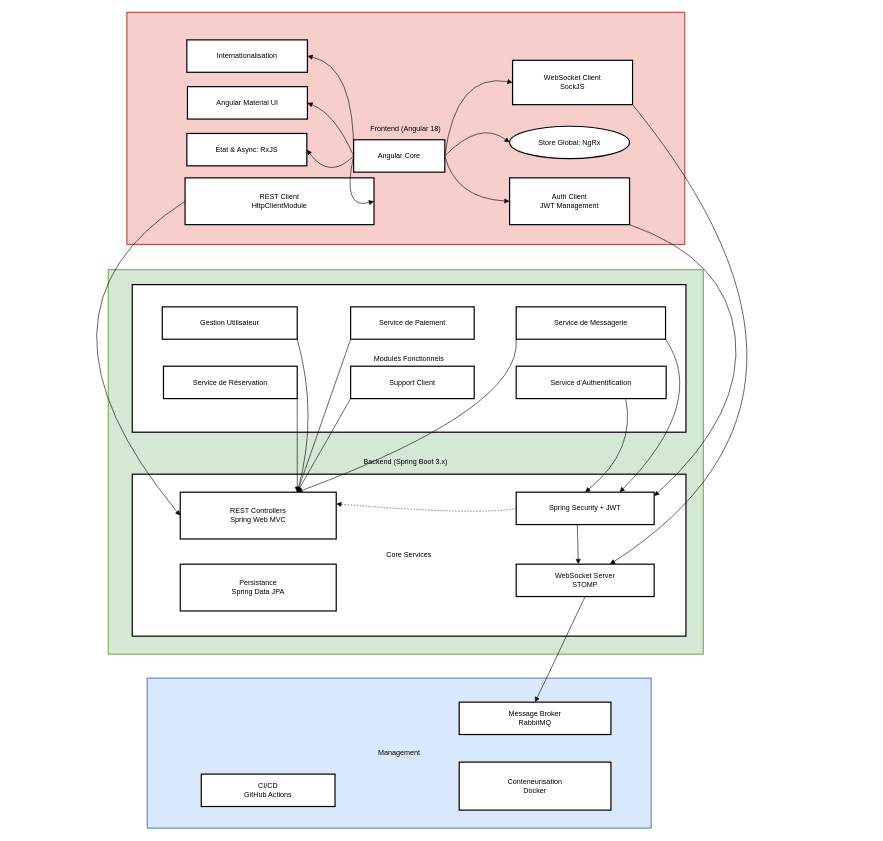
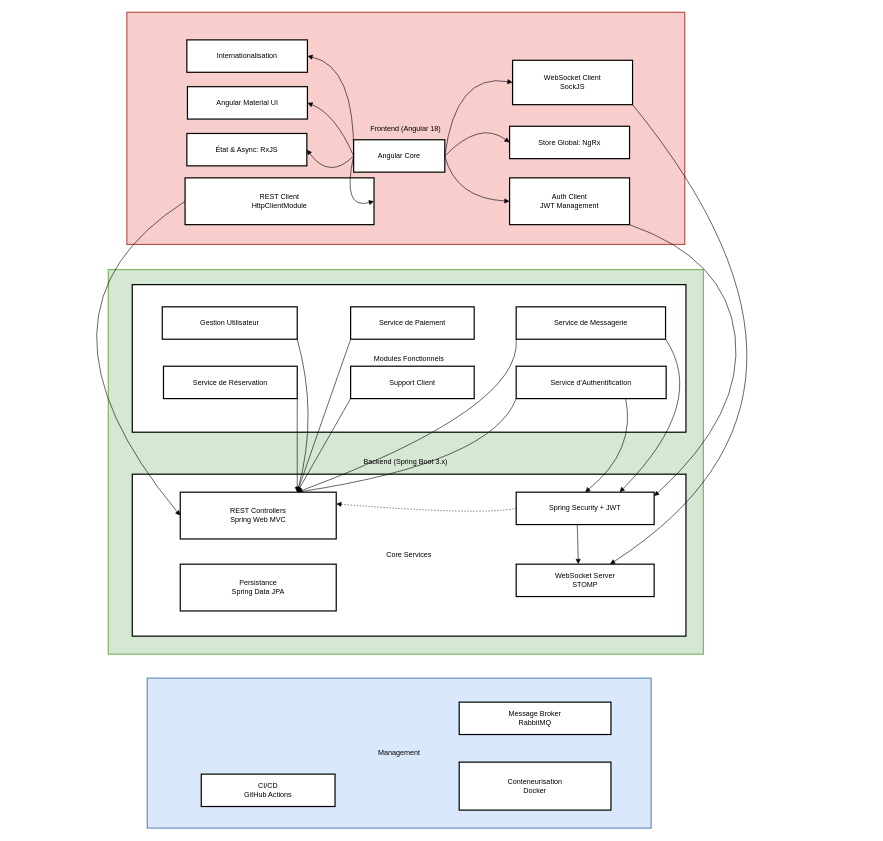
(570, 143) -> (570, 143)
none -> (420, 465)
(550, 671) -> none
